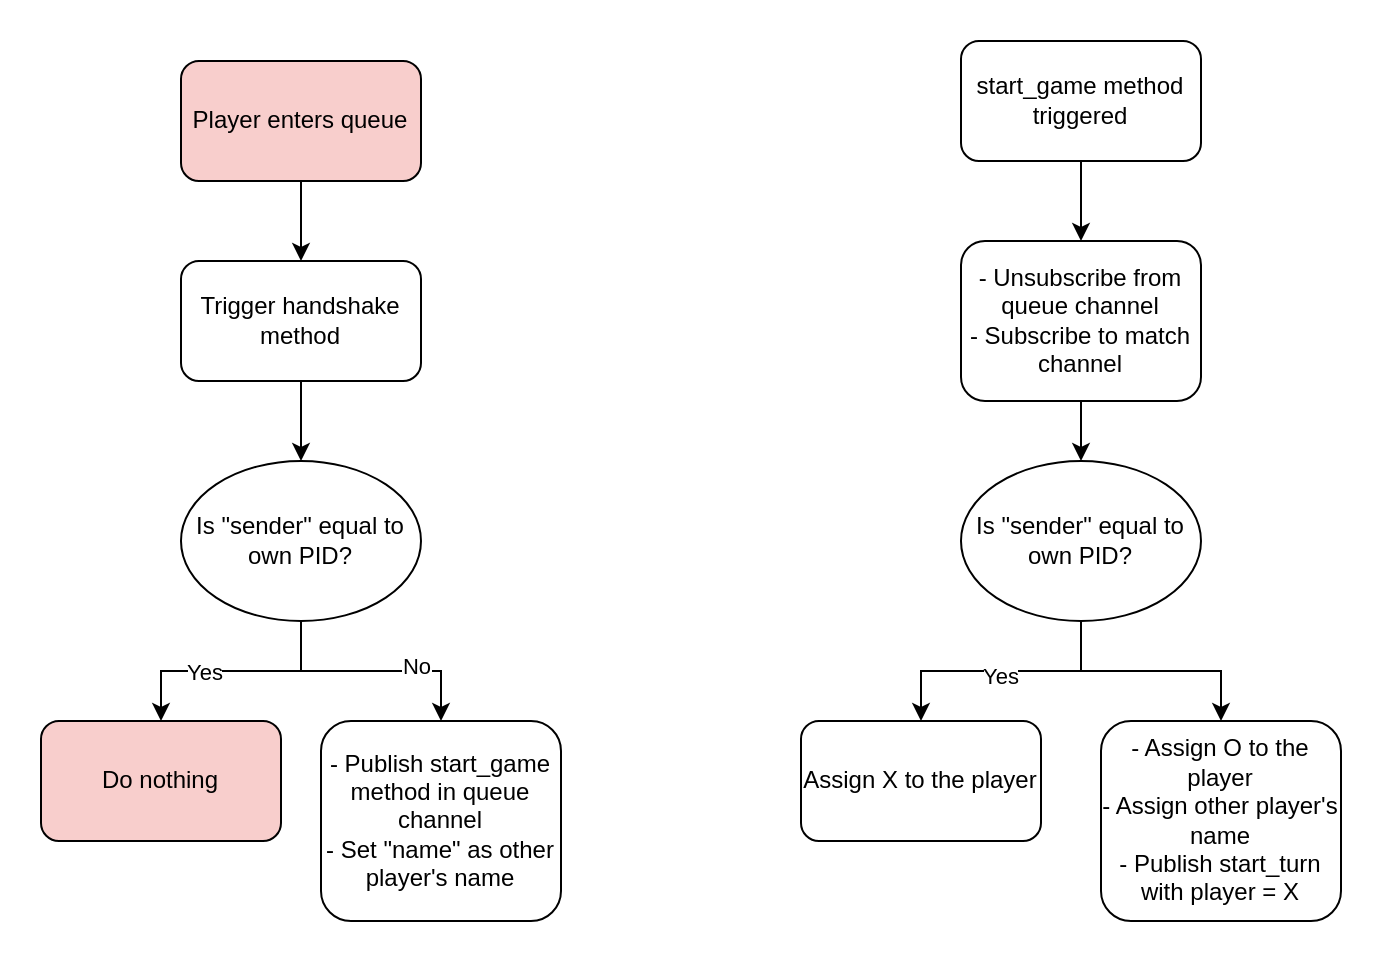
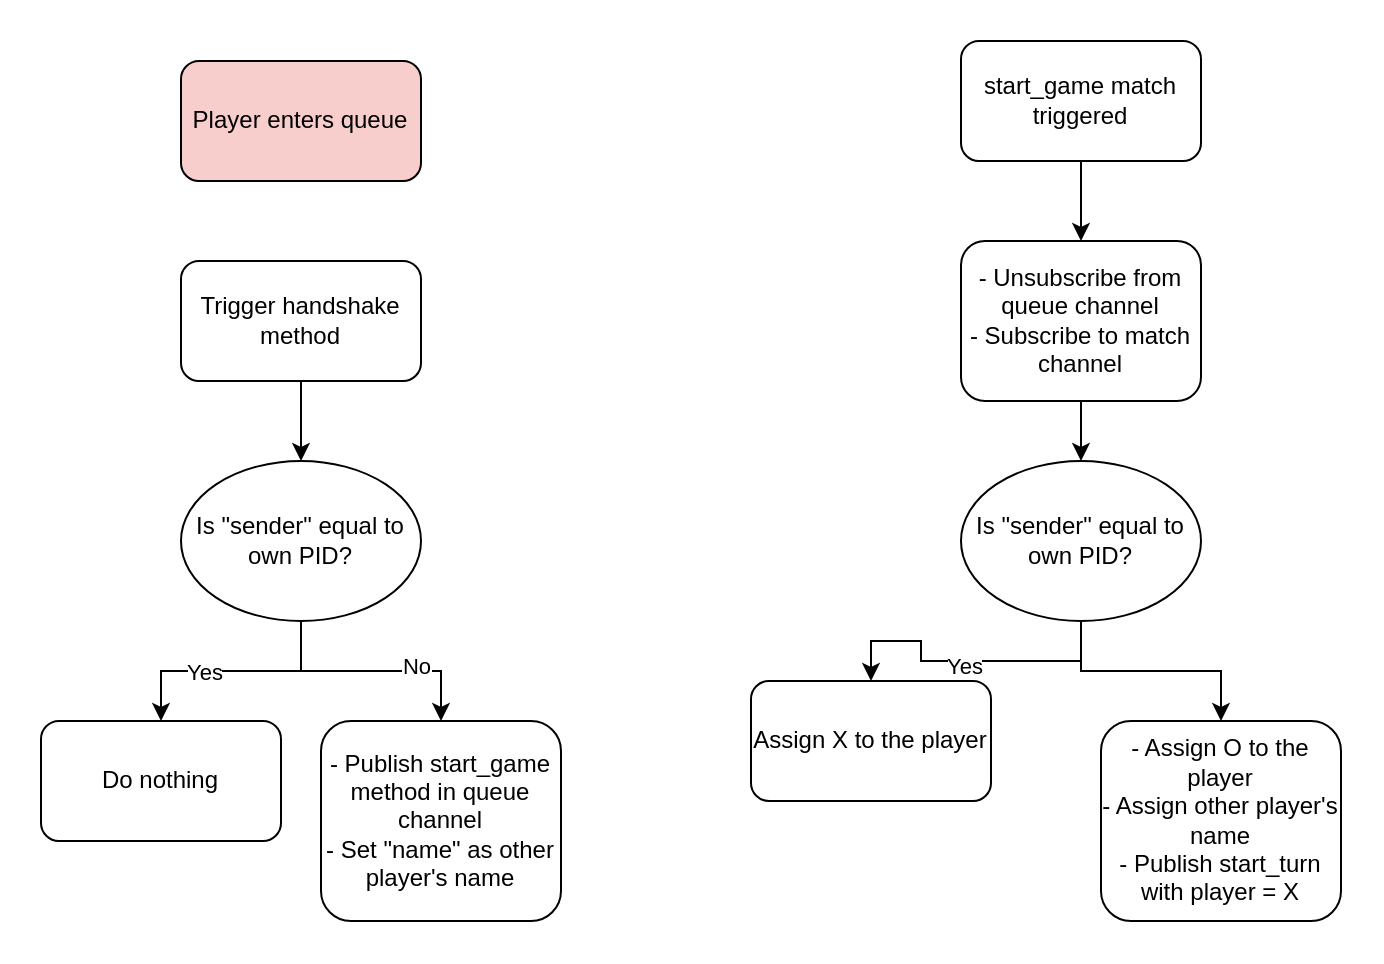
(1081, 101) -> (1081, 101)
(301, 214) -> none
(161, 781) -> (161, 781)
(921, 781) -> (871, 741)
